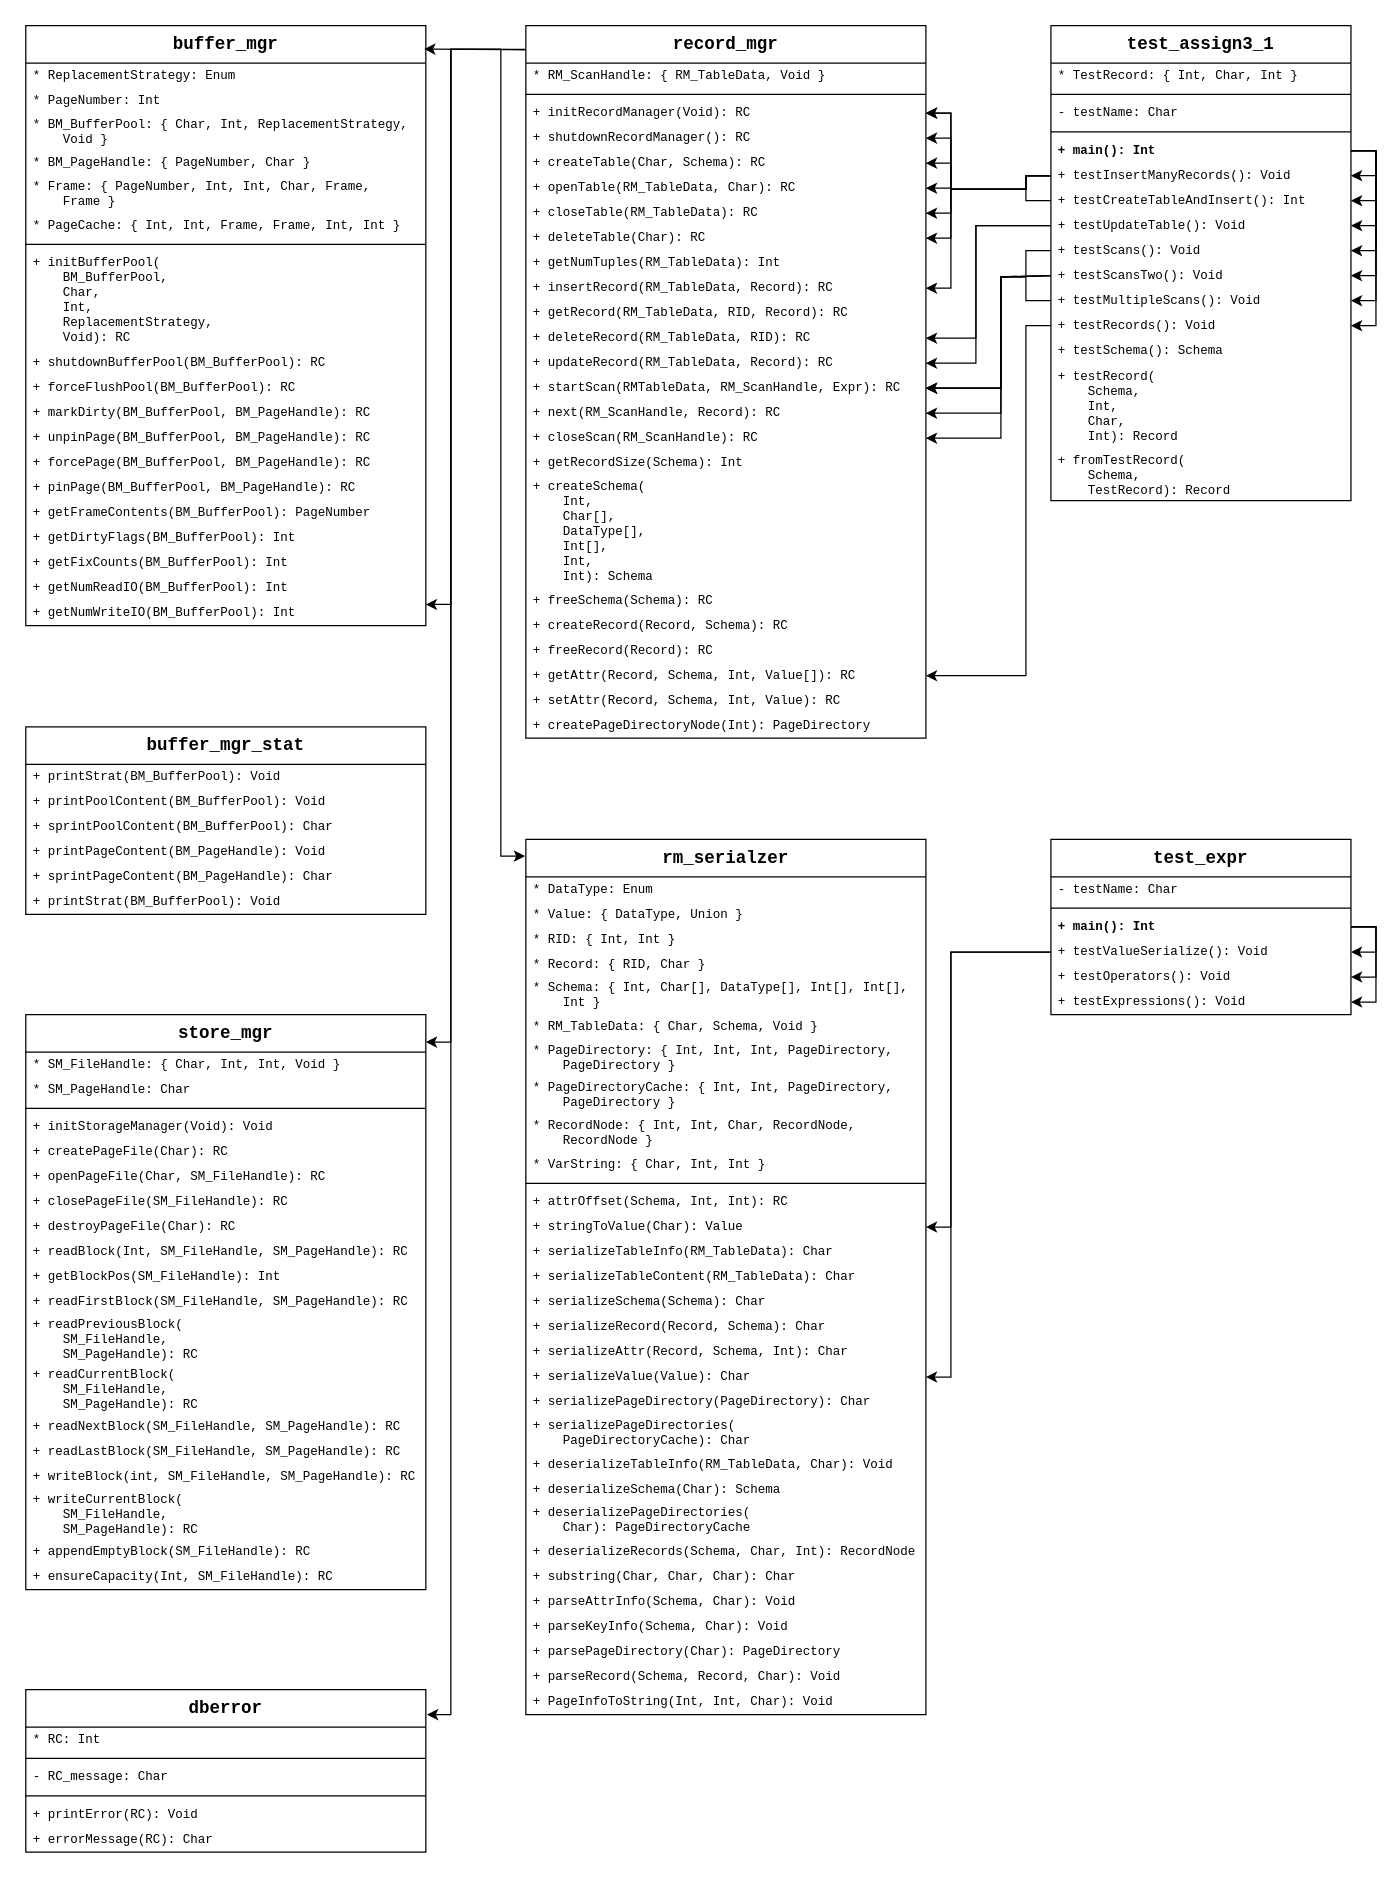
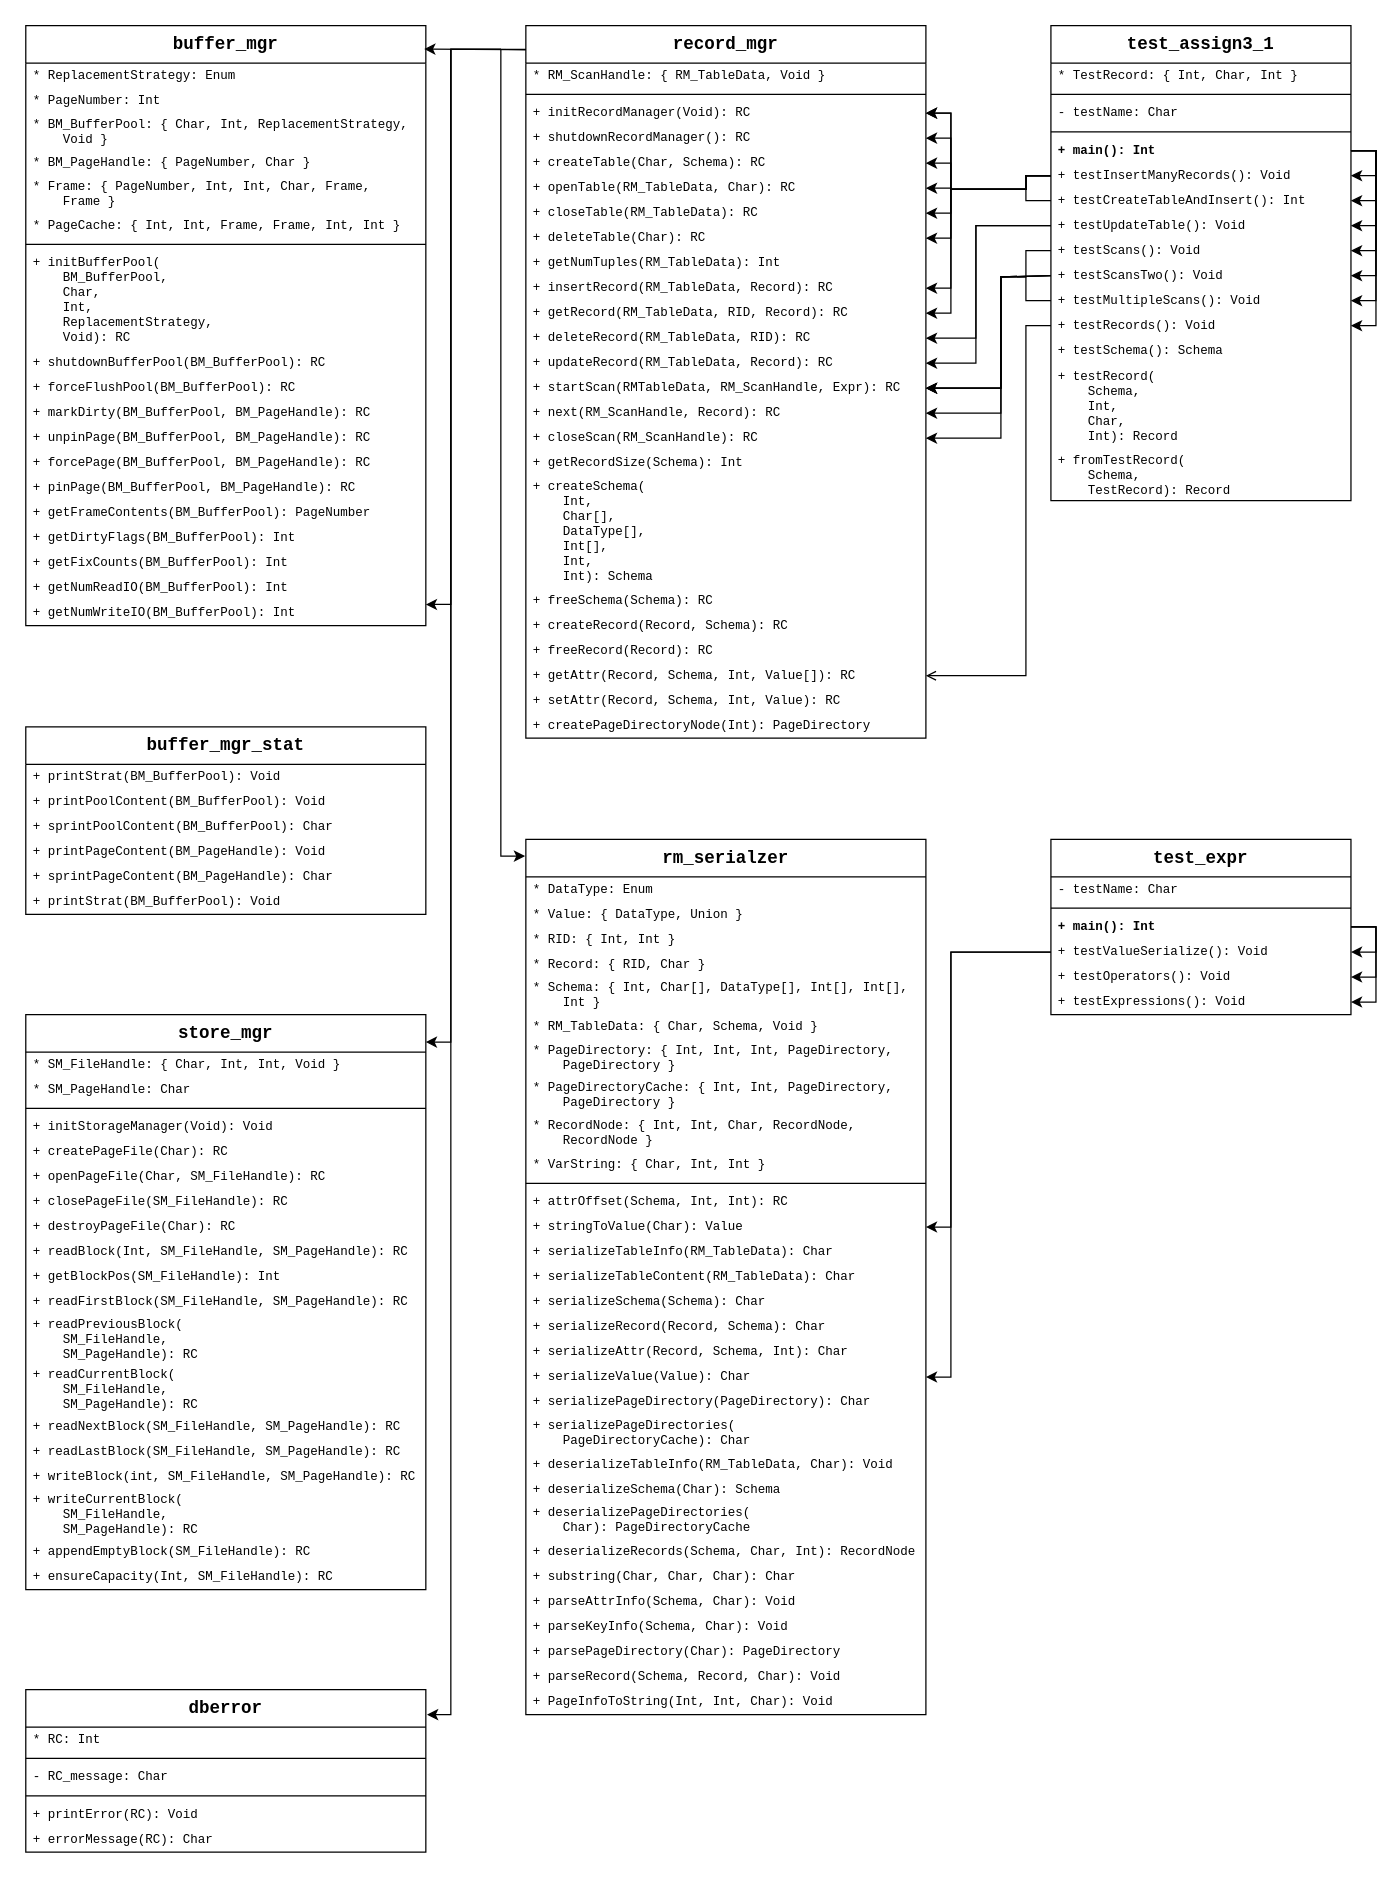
none -> (951, 309)
(936, 676) -> (933, 676)
